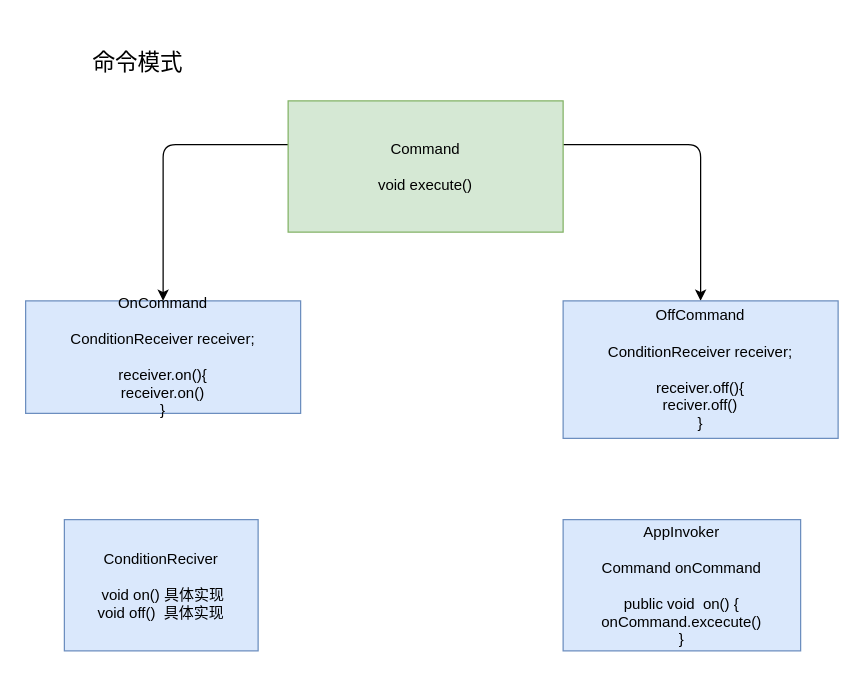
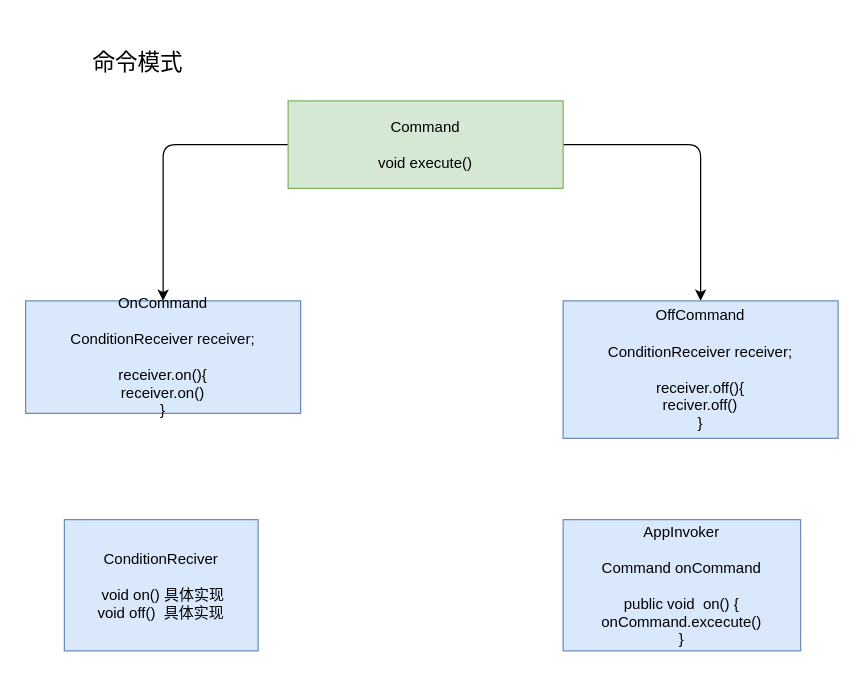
(426, 166) -> (426, 144)
